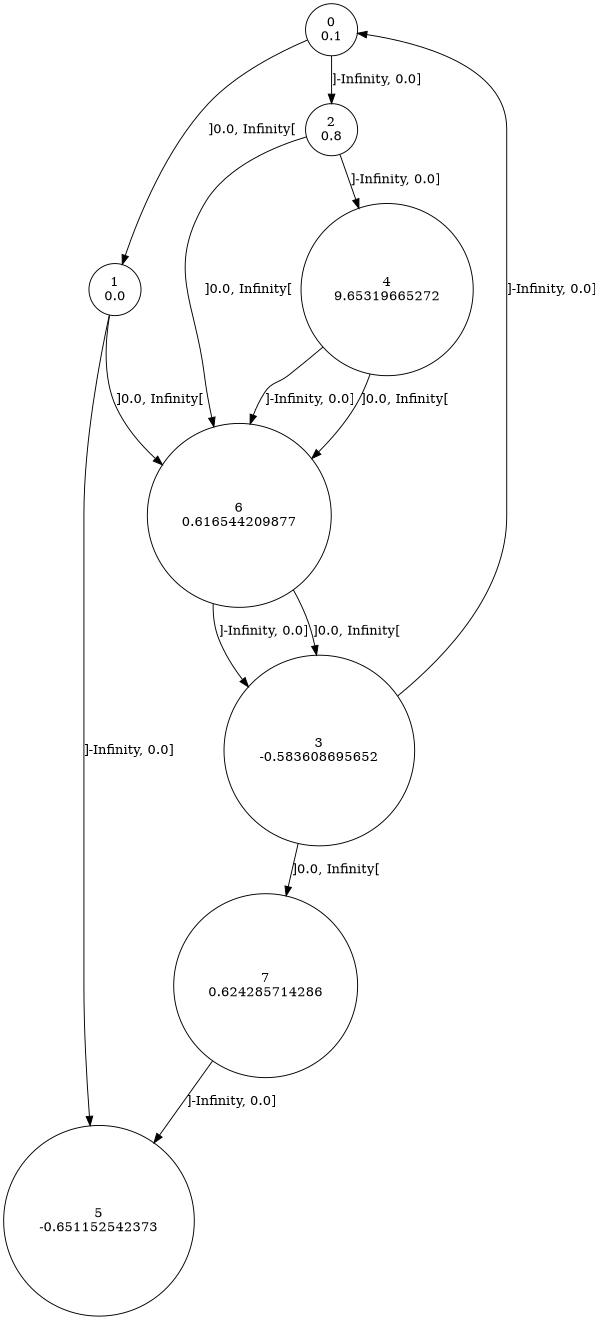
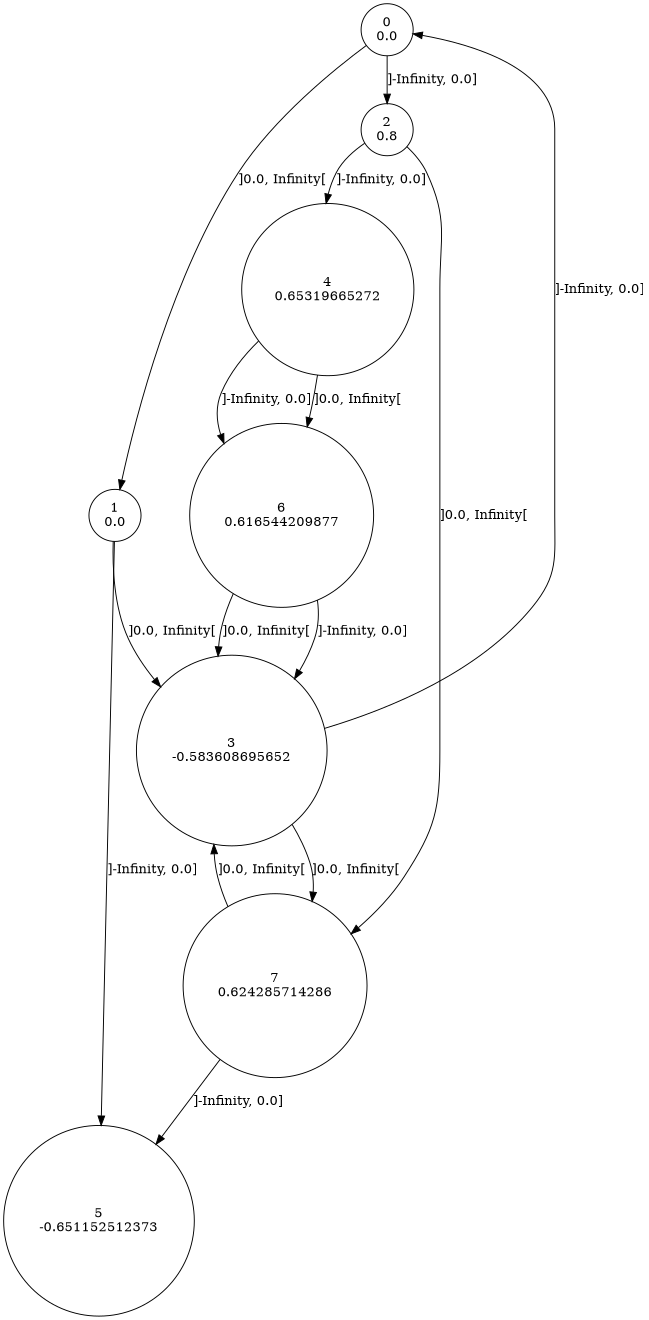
(332, 30) -> (387, 30)
(187, 248) -> (440, 545)
(387, 290) -> (328, 290)
(111, 394) -> (120, 615)
none -> (219, 881)
(99, 1221) -> (99, 1221)
